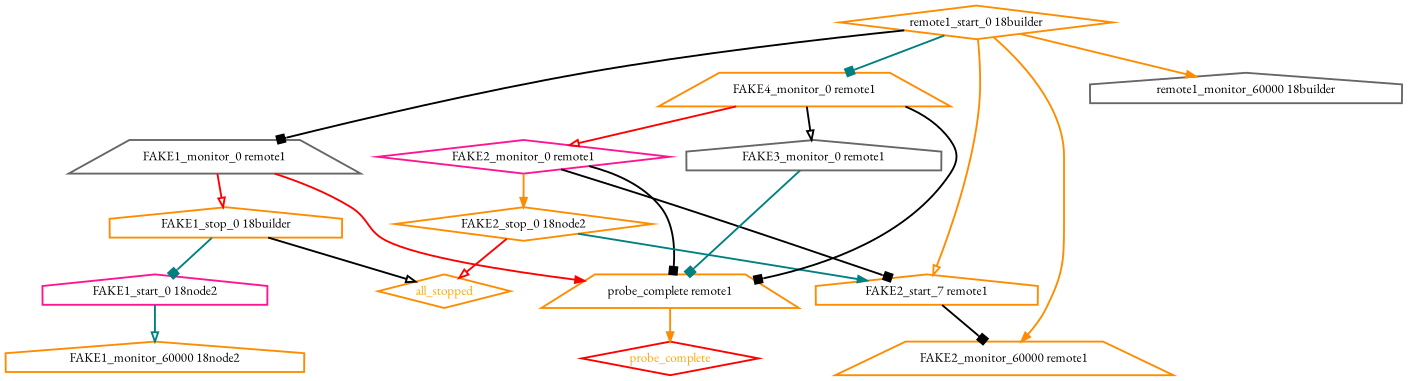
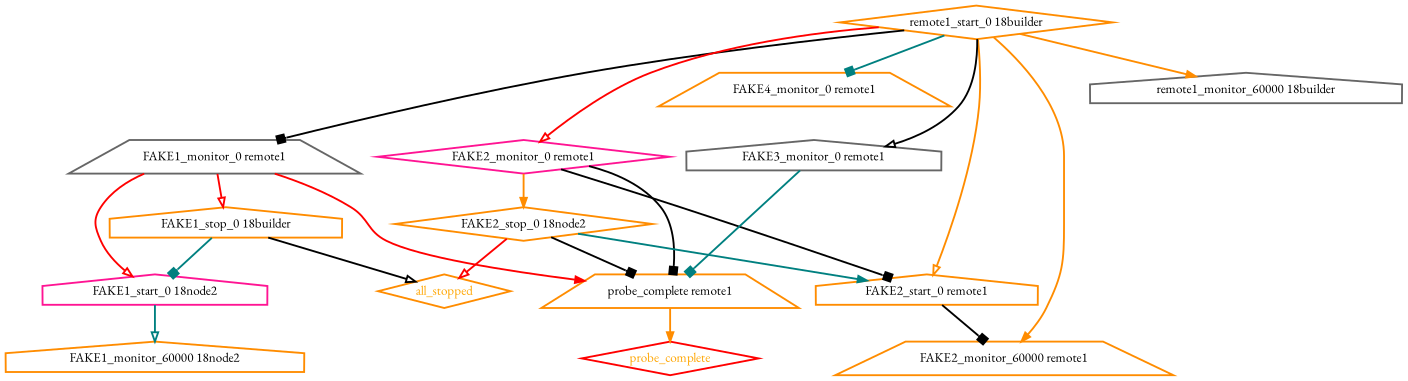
(809, 119) -> (957, 108)
(657, 125) -> (670, 66)
none -> (97, 216)
(906, 219) -> (588, 254)
(927, 291) -> (927, 291)
